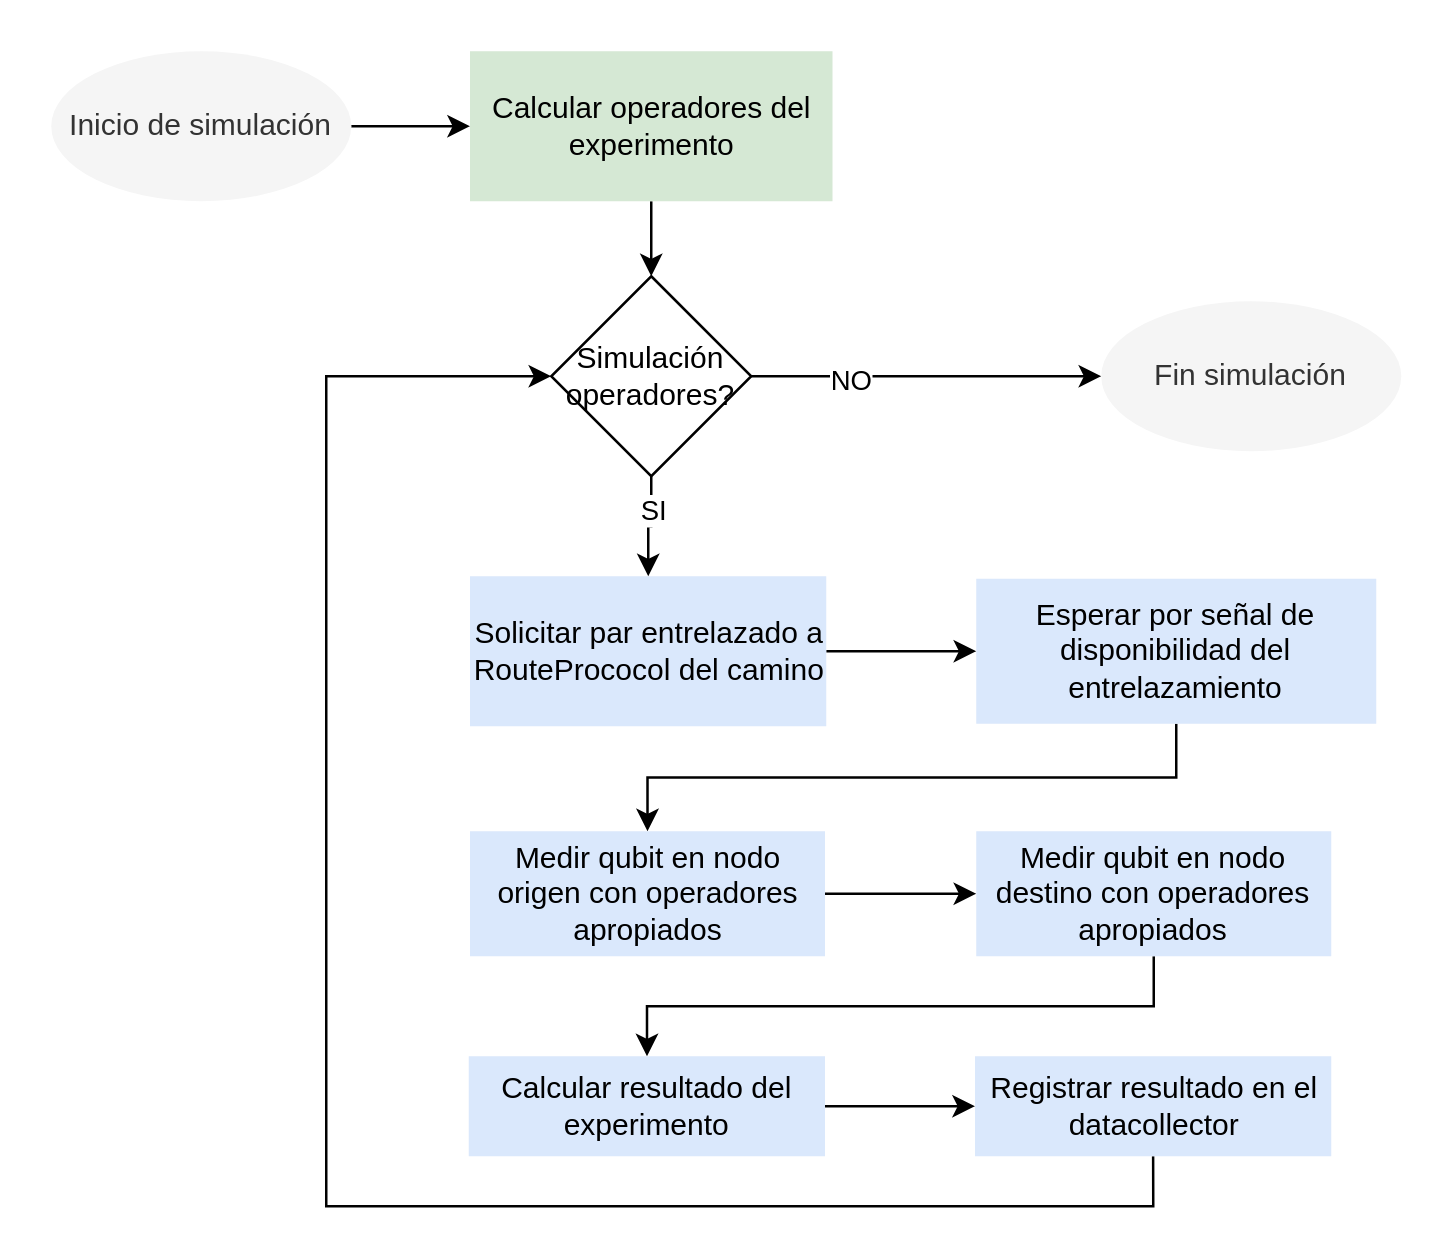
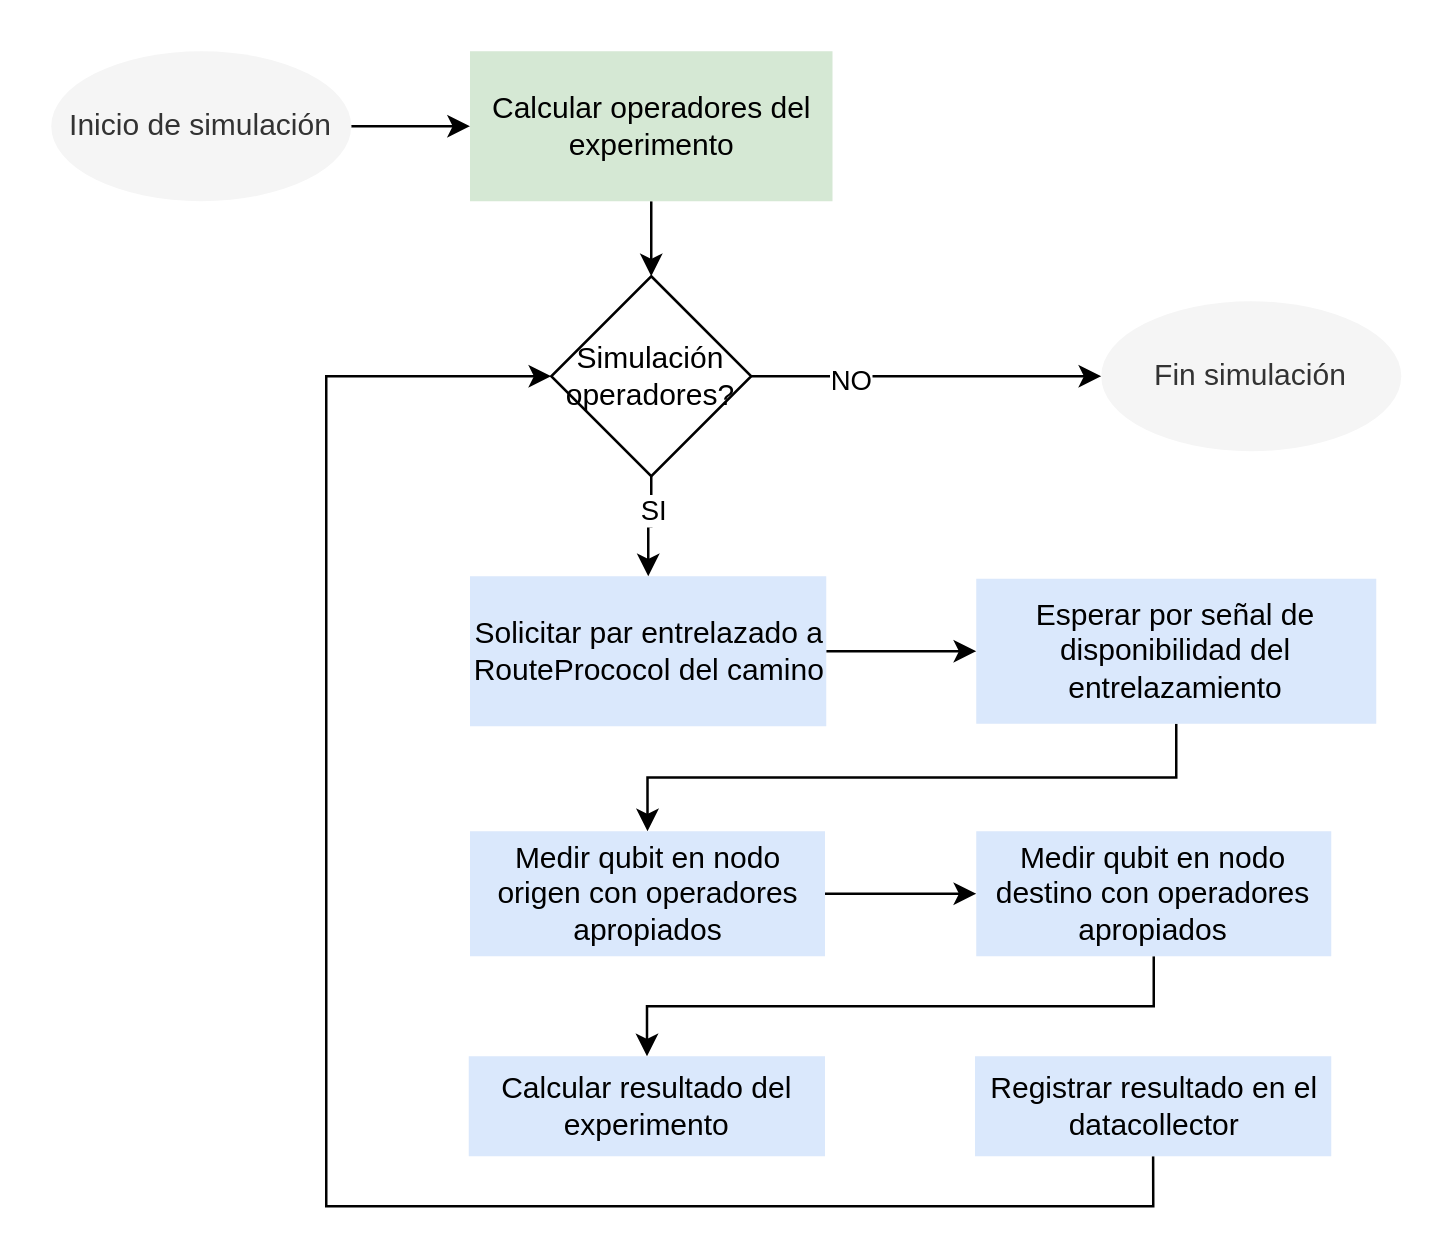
(892, 1106) -> none
